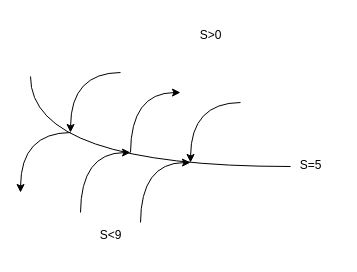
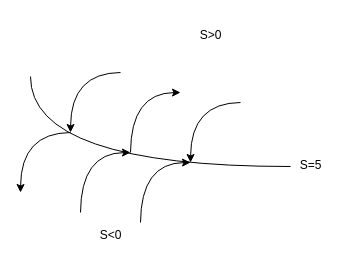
(111, 236) -> (111, 236)
